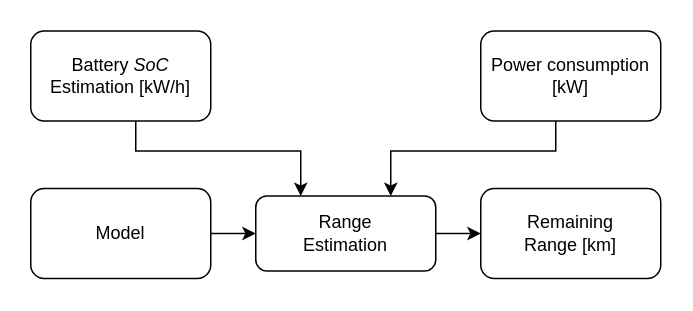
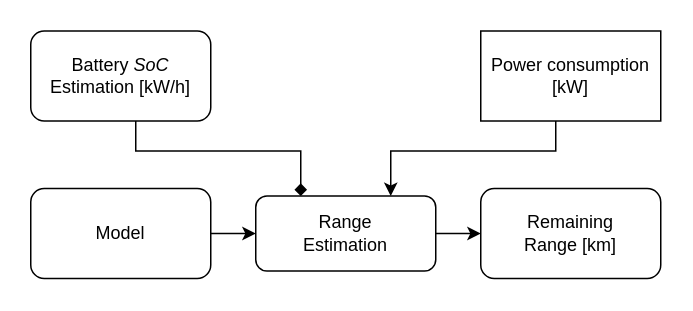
(571, 76) -> (571, 76)
(301, 184) -> (301, 183)
